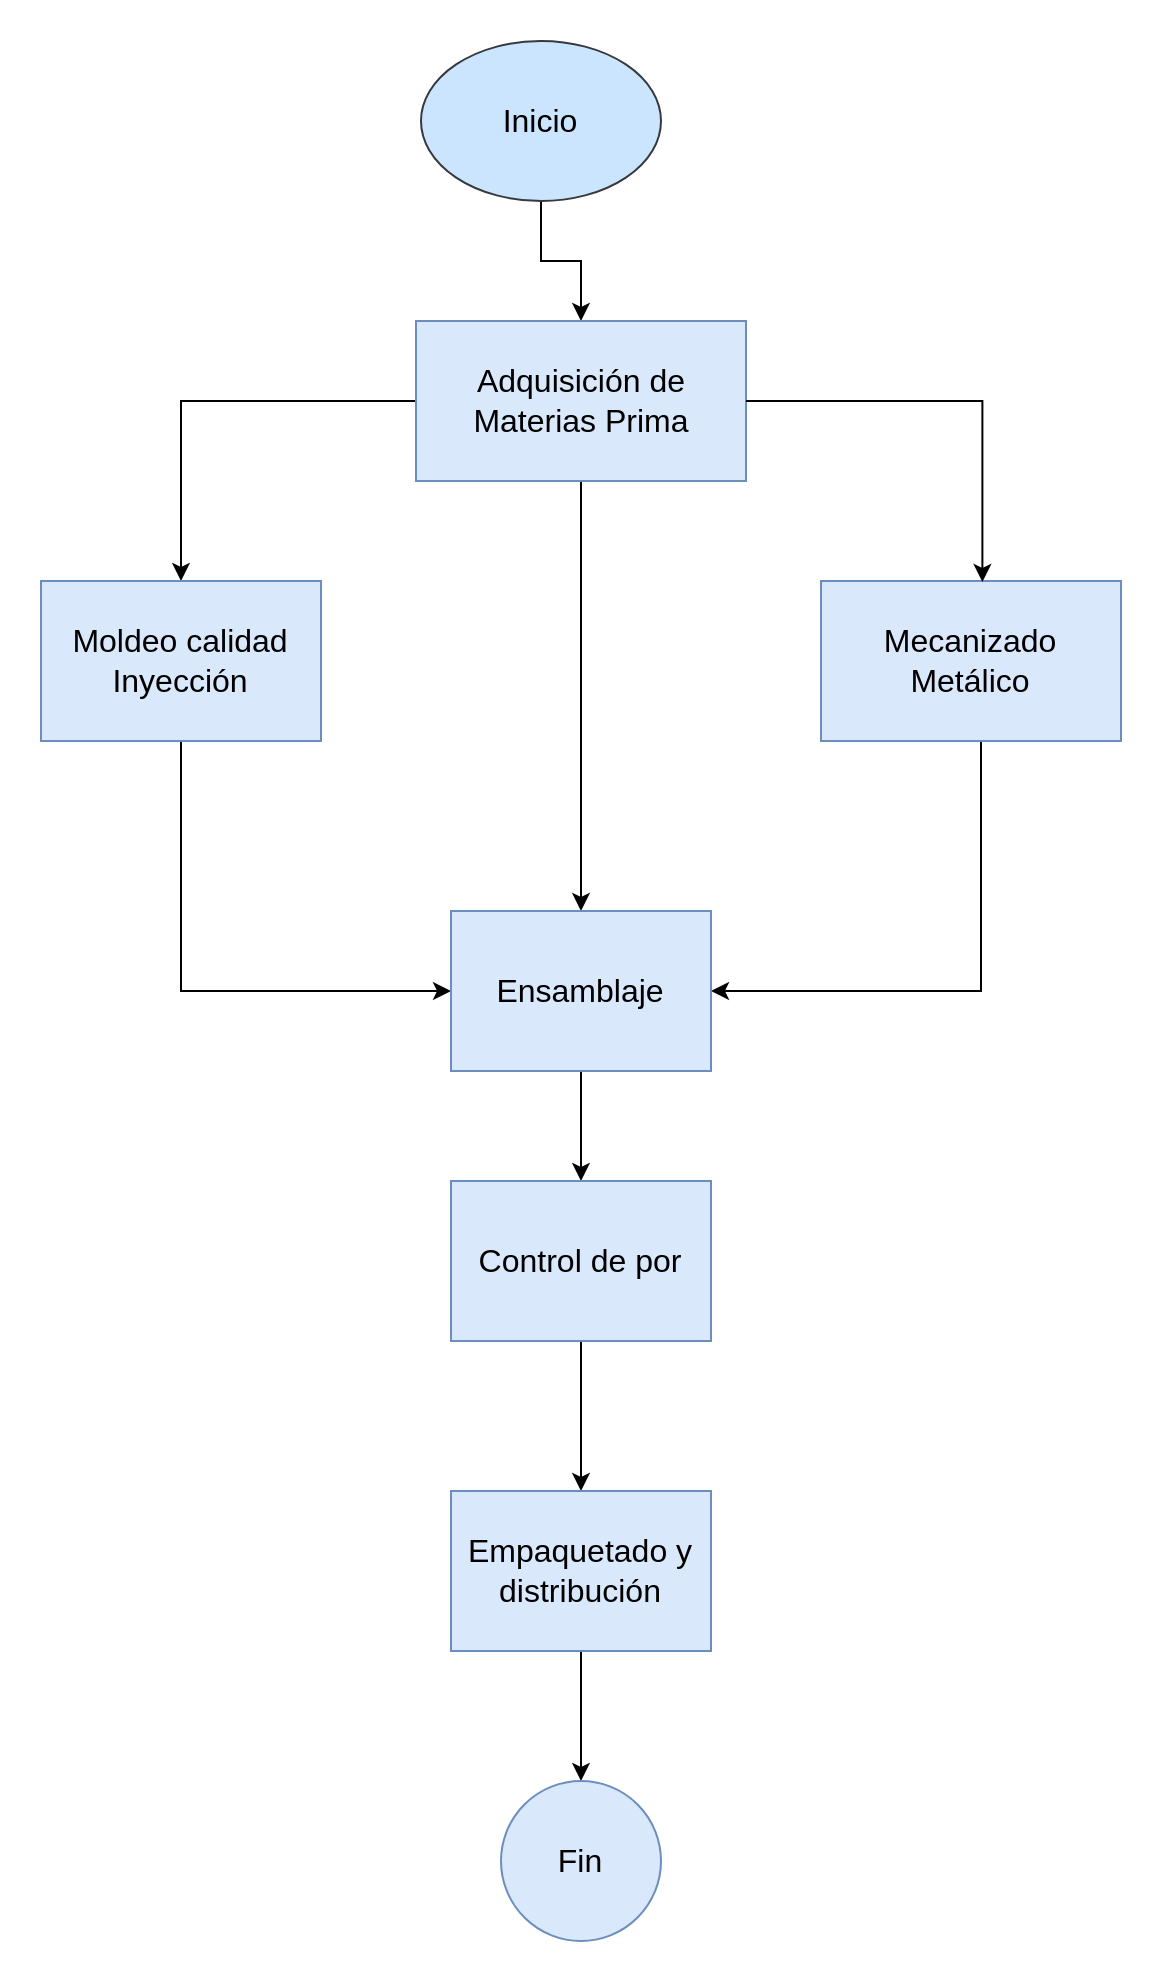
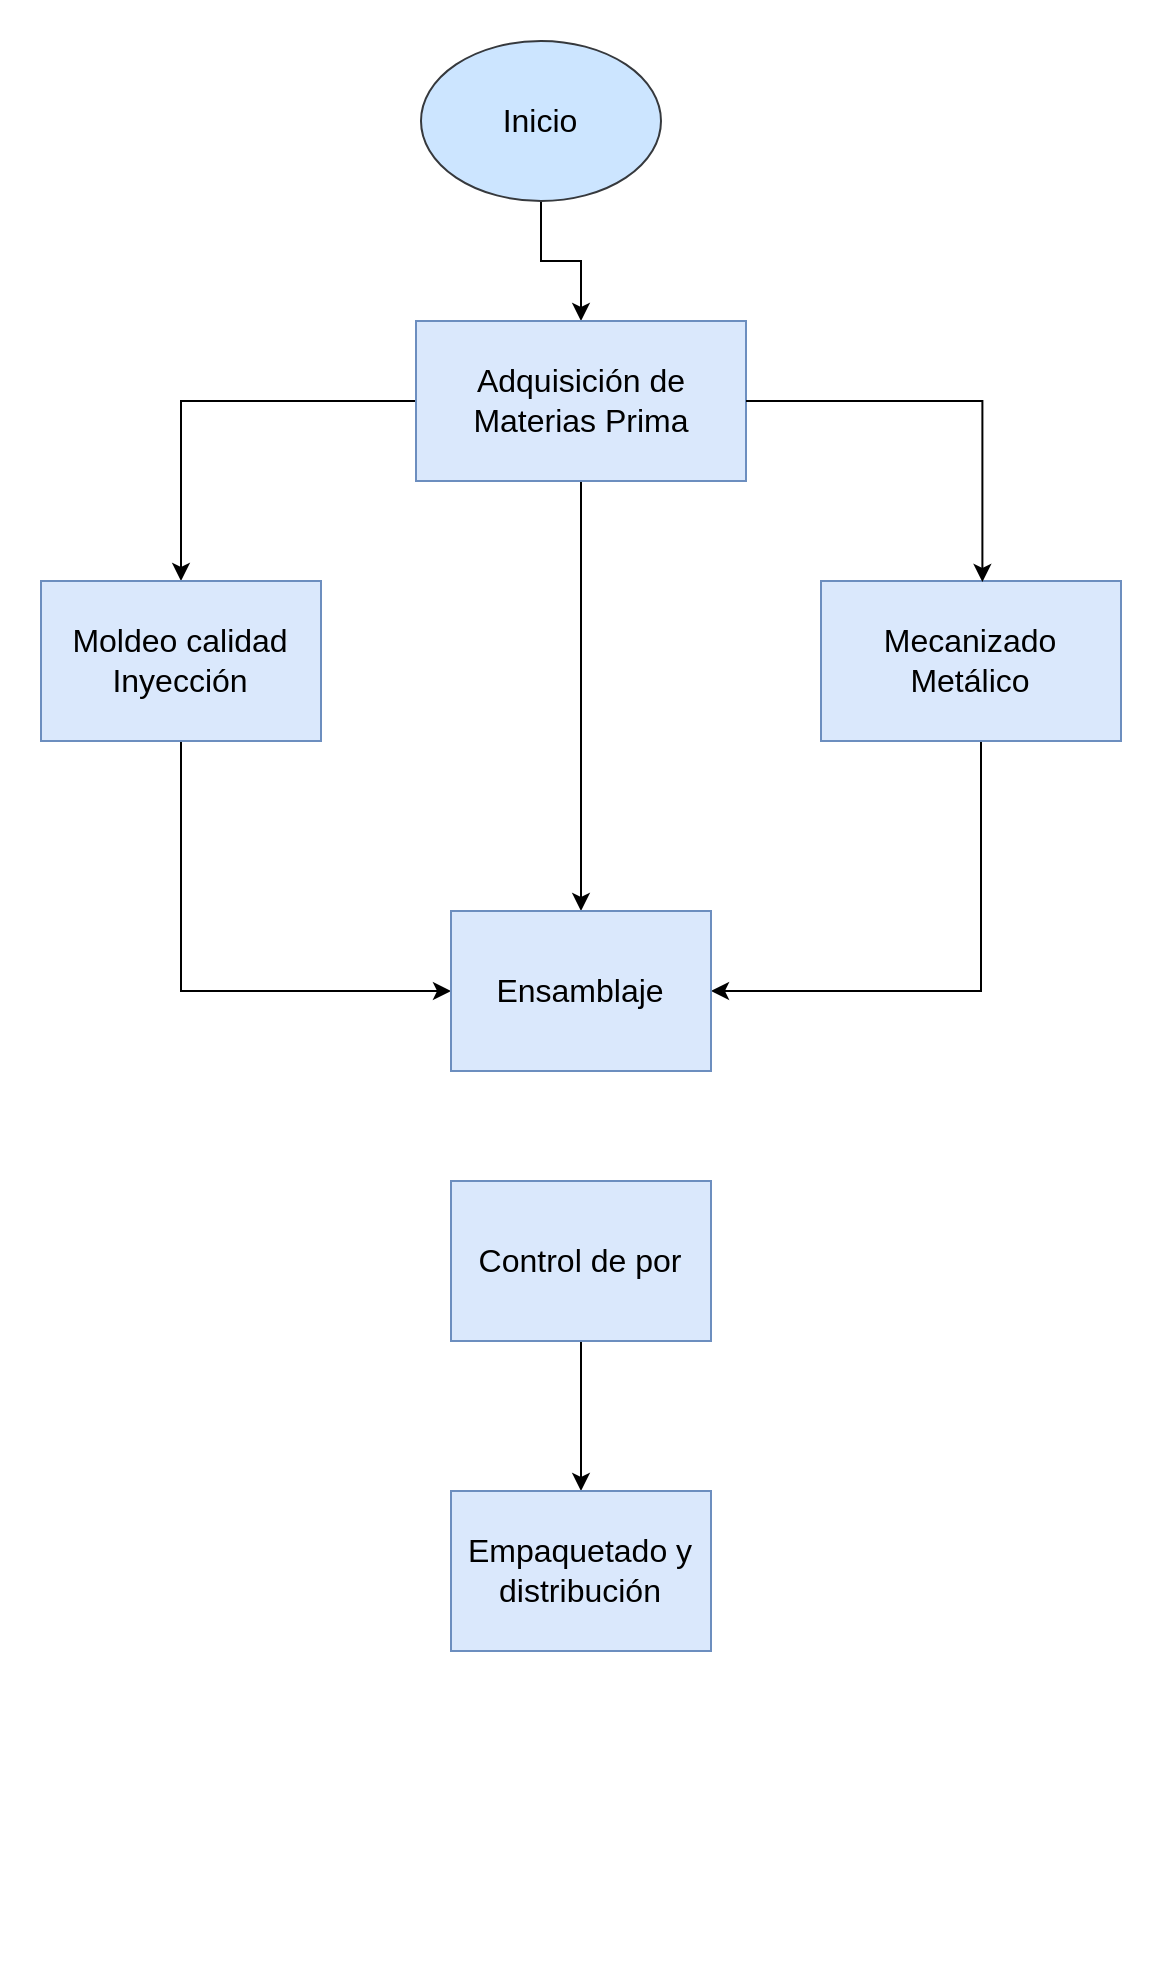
(581, 1119) -> none
(581, 1709) -> none
(581, 1861) -> none
